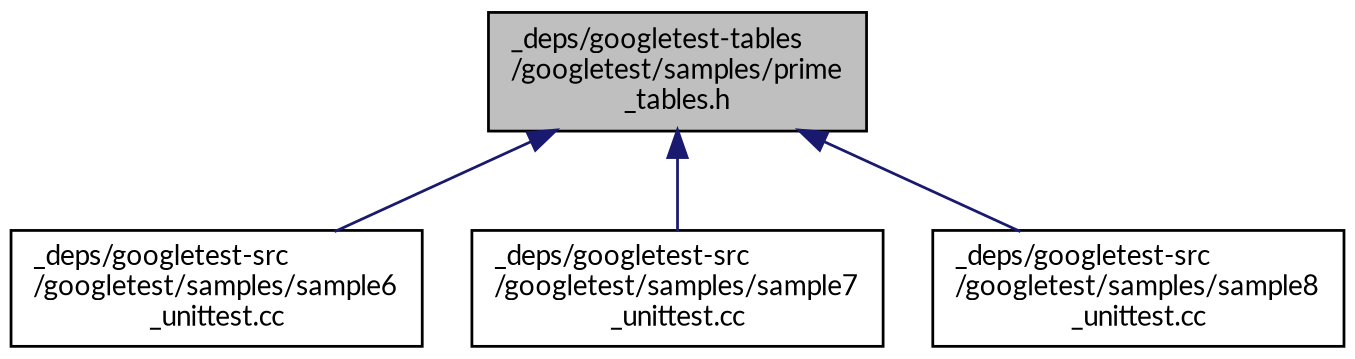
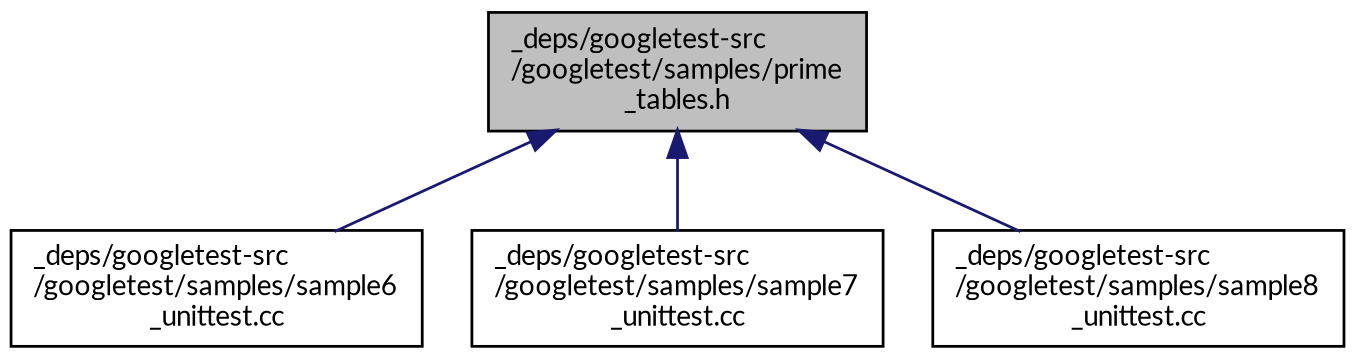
(678, 72) -> (678, 72)
